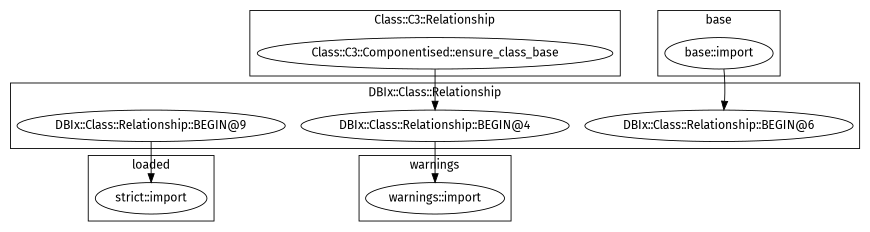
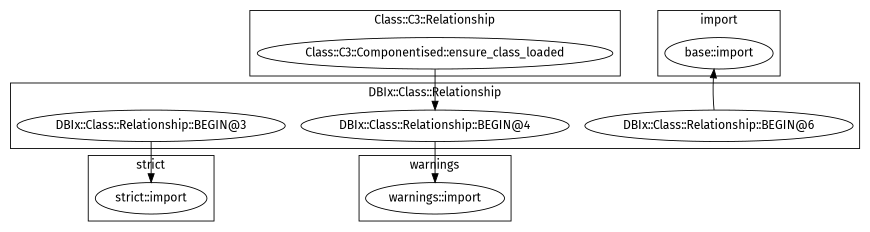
(719, 21) -> (719, 21)
(435, 53) -> (435, 53)
(725, 88) -> (713, 94)
(151, 126) -> (151, 126)
(151, 166) -> (151, 166)
